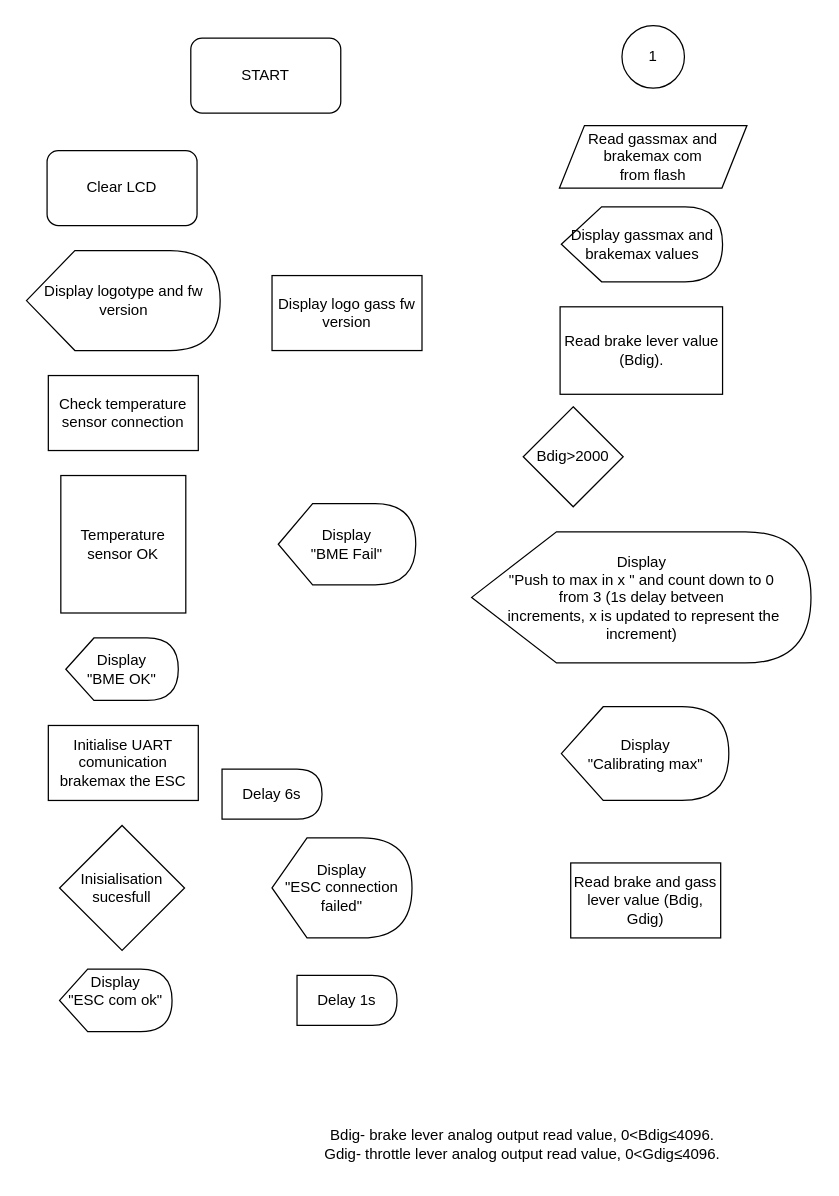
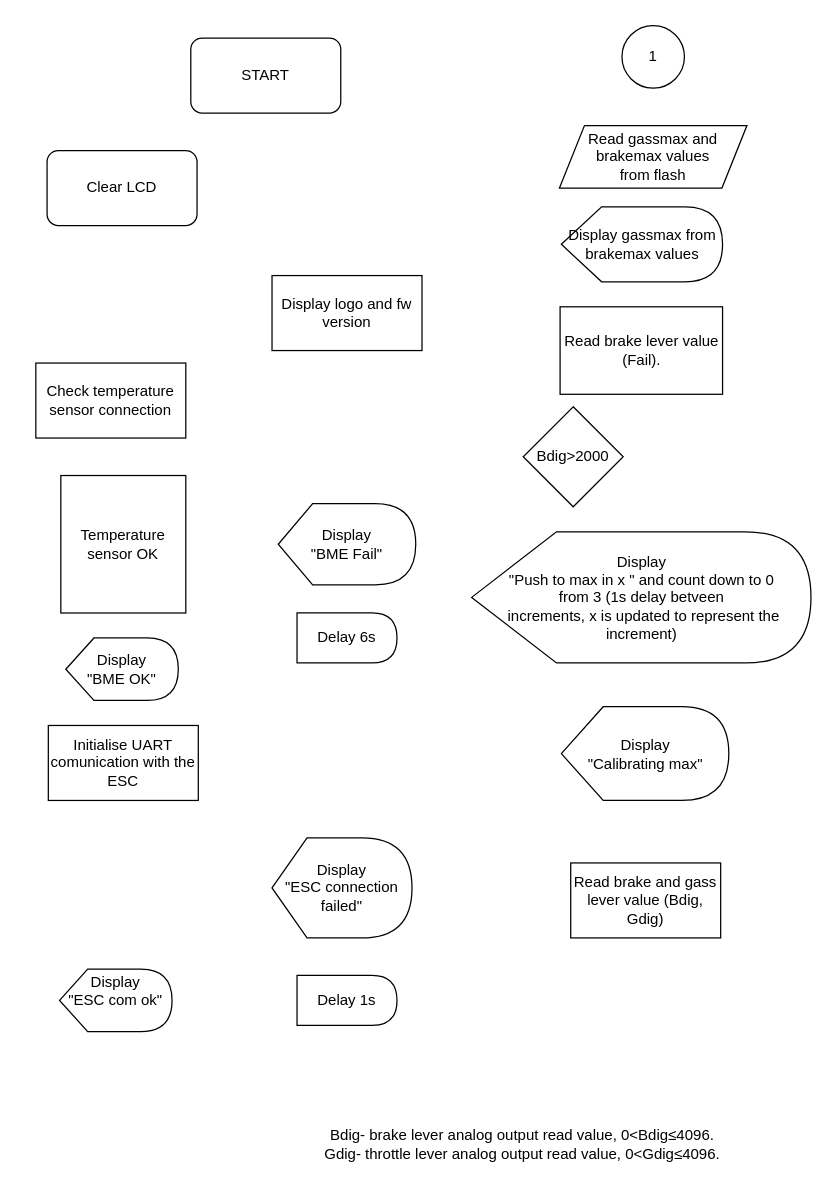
(653, 157) -> (653, 157)
(643, 244) -> (643, 244)
(123, 301) -> none
(347, 313) -> (347, 313)
(642, 351) -> (642, 351)
(123, 413) -> (111, 401)
(123, 763) -> (123, 763)
(272, 794) -> (347, 638)
(122, 888) -> none
